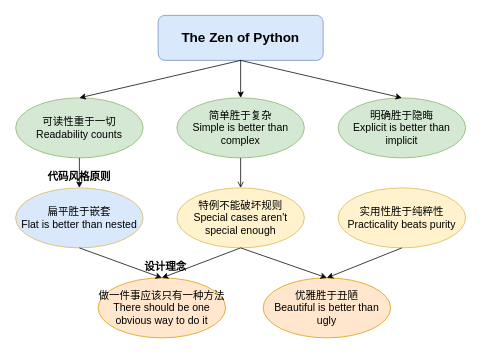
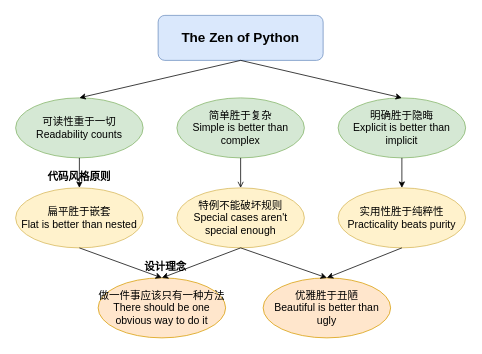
(240, 78) -> none
none -> (402, 181)
(79, 218) -> (79, 218)
